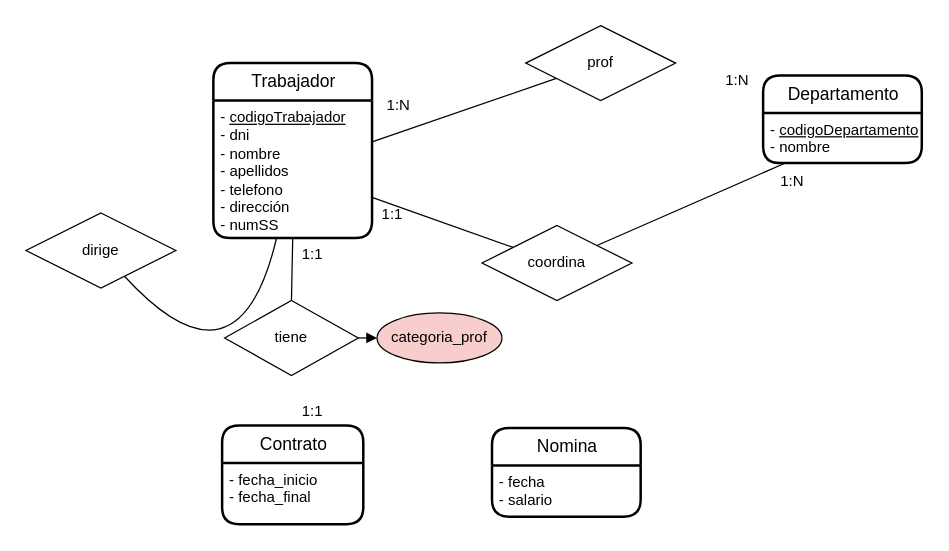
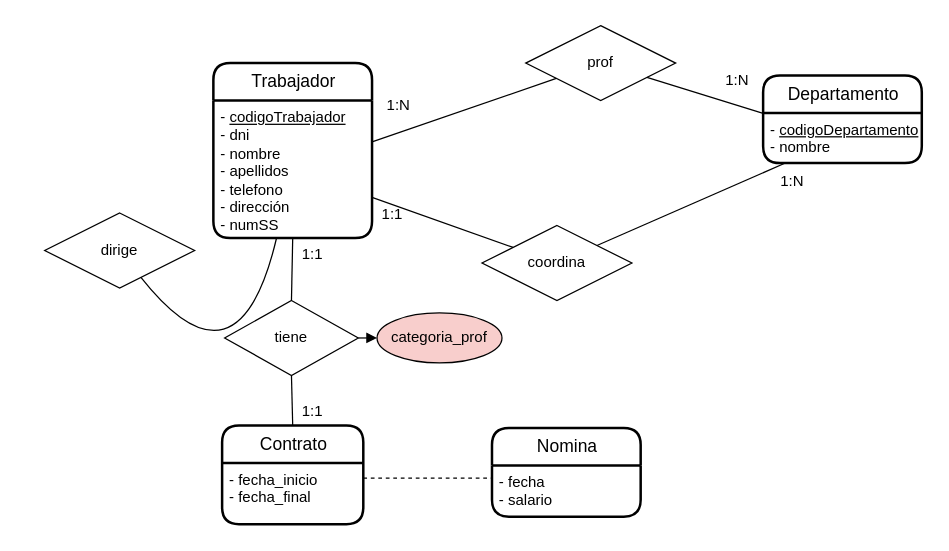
none -> (705, 95)
(101, 251) -> (119, 251)
none -> (292, 400)
none -> (426, 478)
